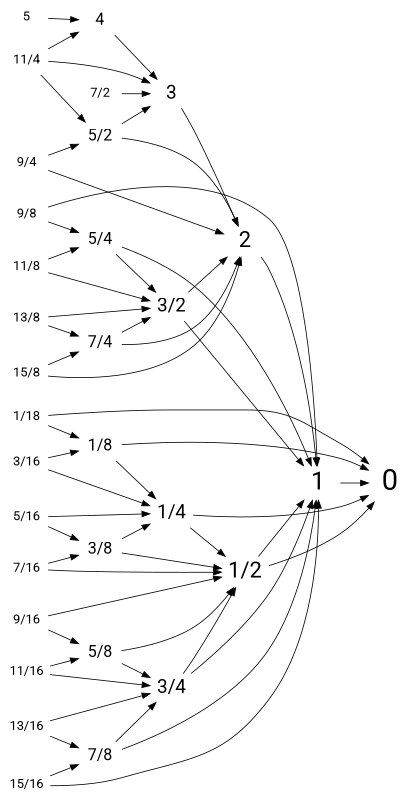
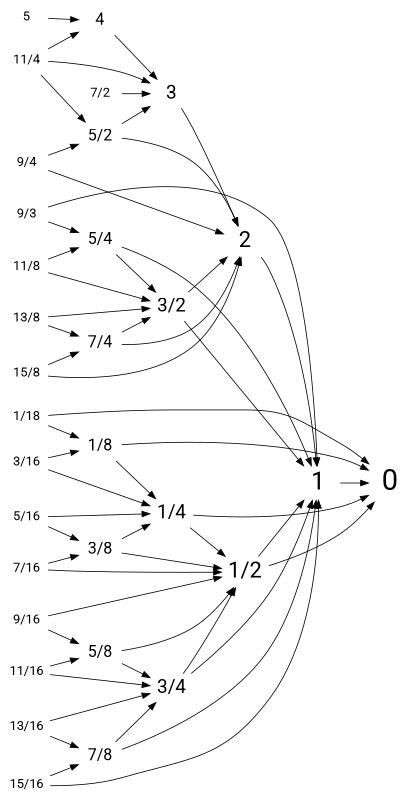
(27, 215) -> (27, 215)
